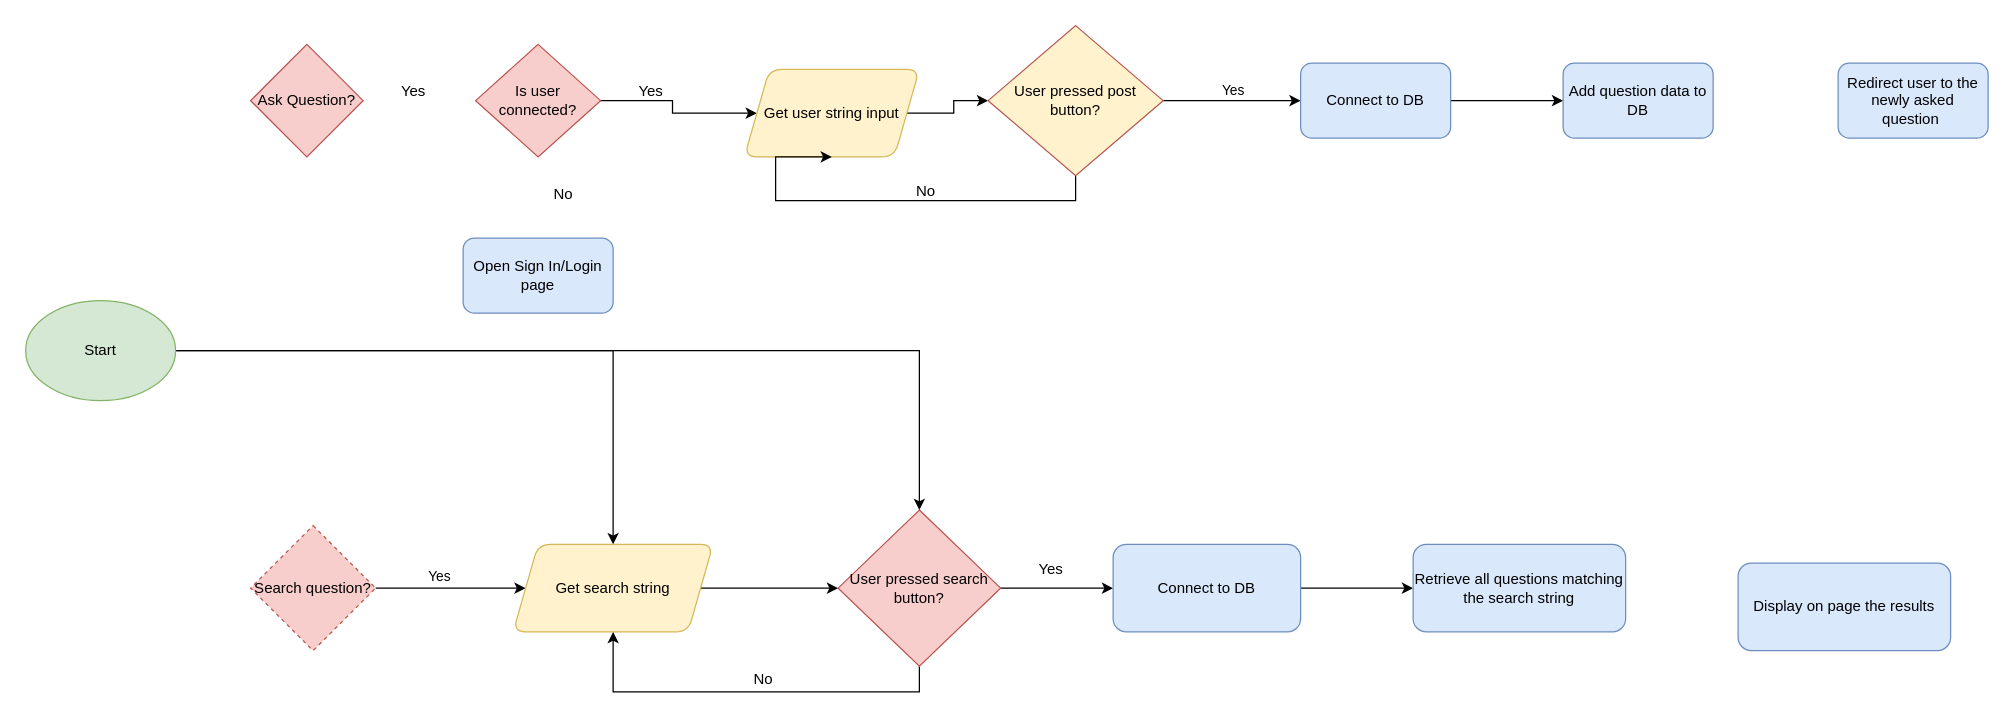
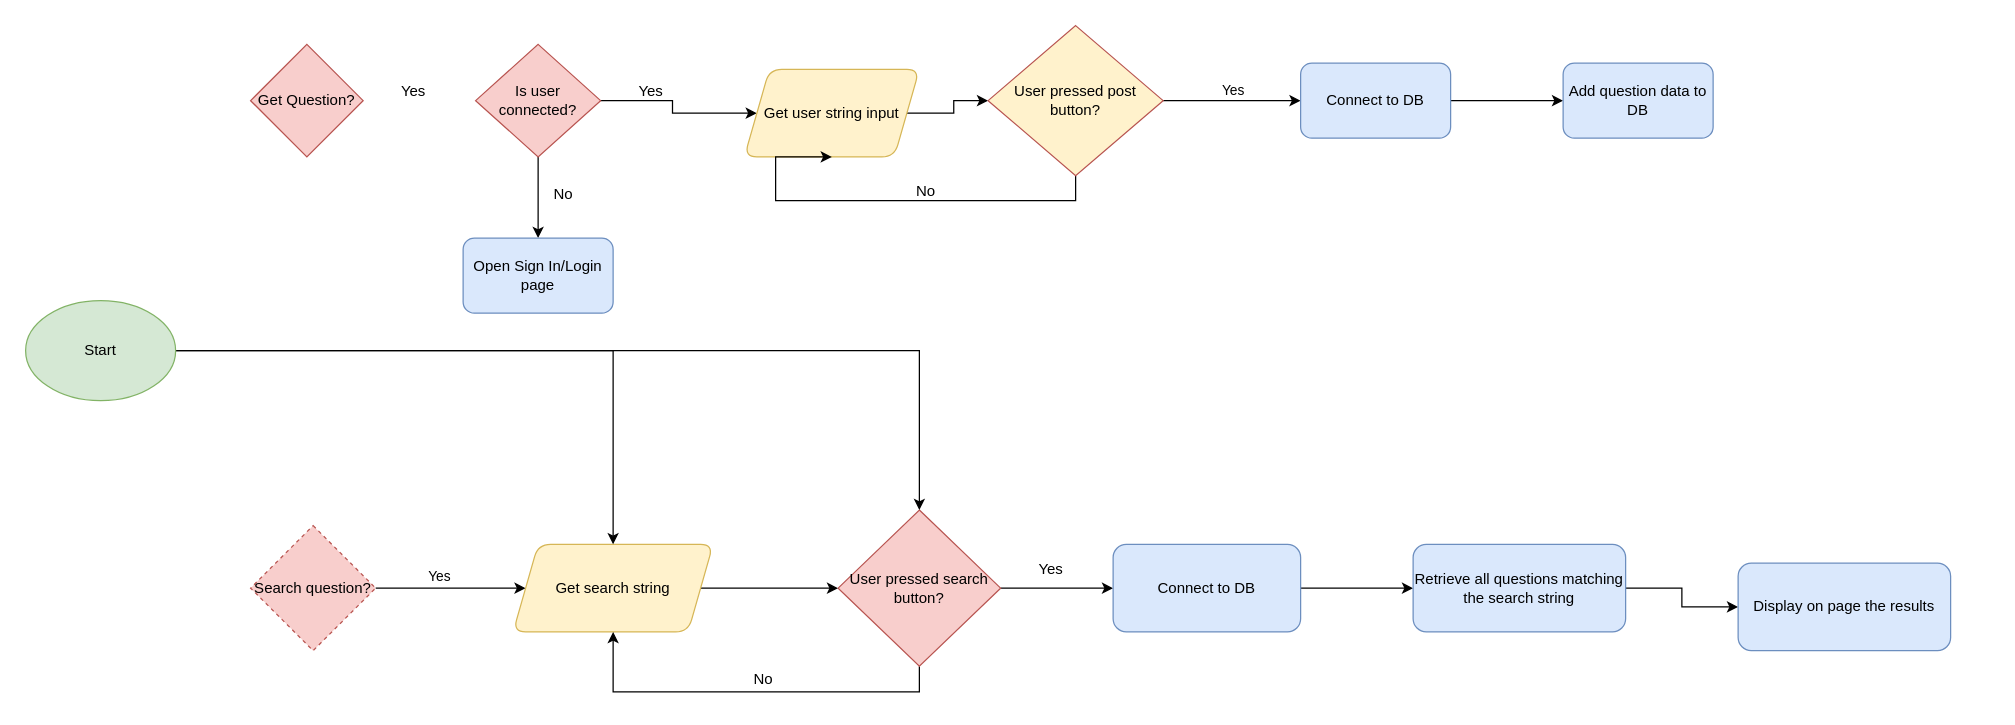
(307, 101) -> (307, 101)
(1913, 101) -> none
none -> (538, 193)
none -> (1682, 593)
